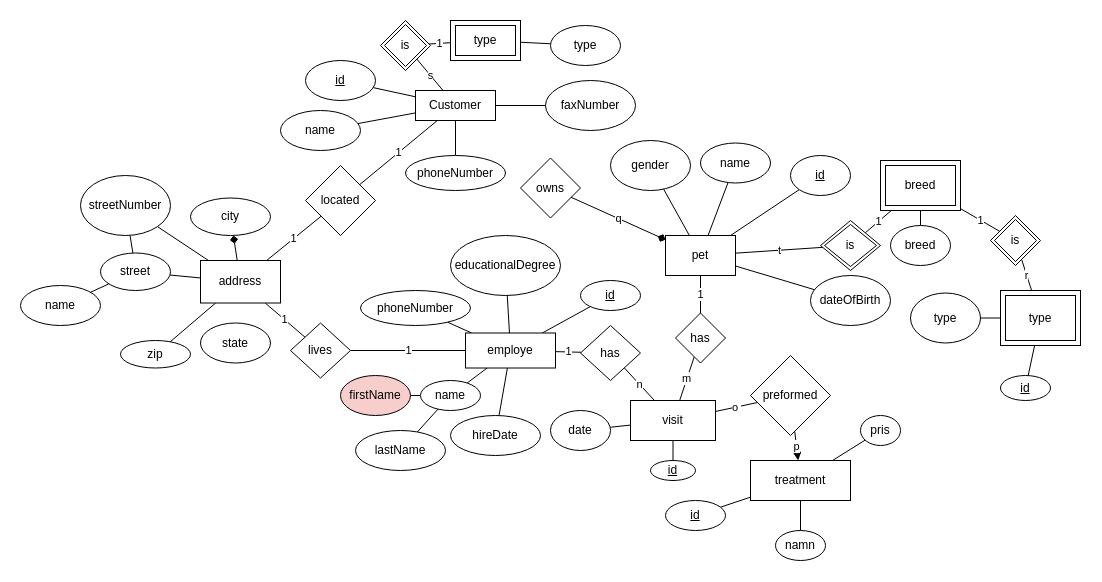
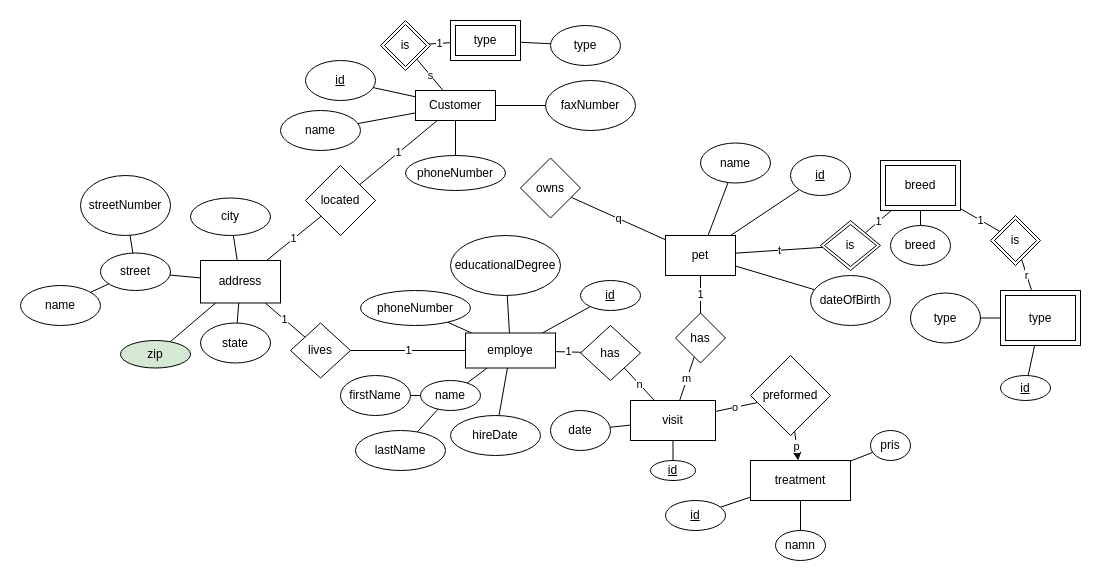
(651, 166) -> none
(677, 213) -> none
(657, 236) -> (661, 238)
(183, 244) -> (238, 313)
(235, 244) -> (234, 240)
(156, 354) -> (156, 354)
(376, 396) -> (376, 396)
(881, 431) -> (891, 446)
